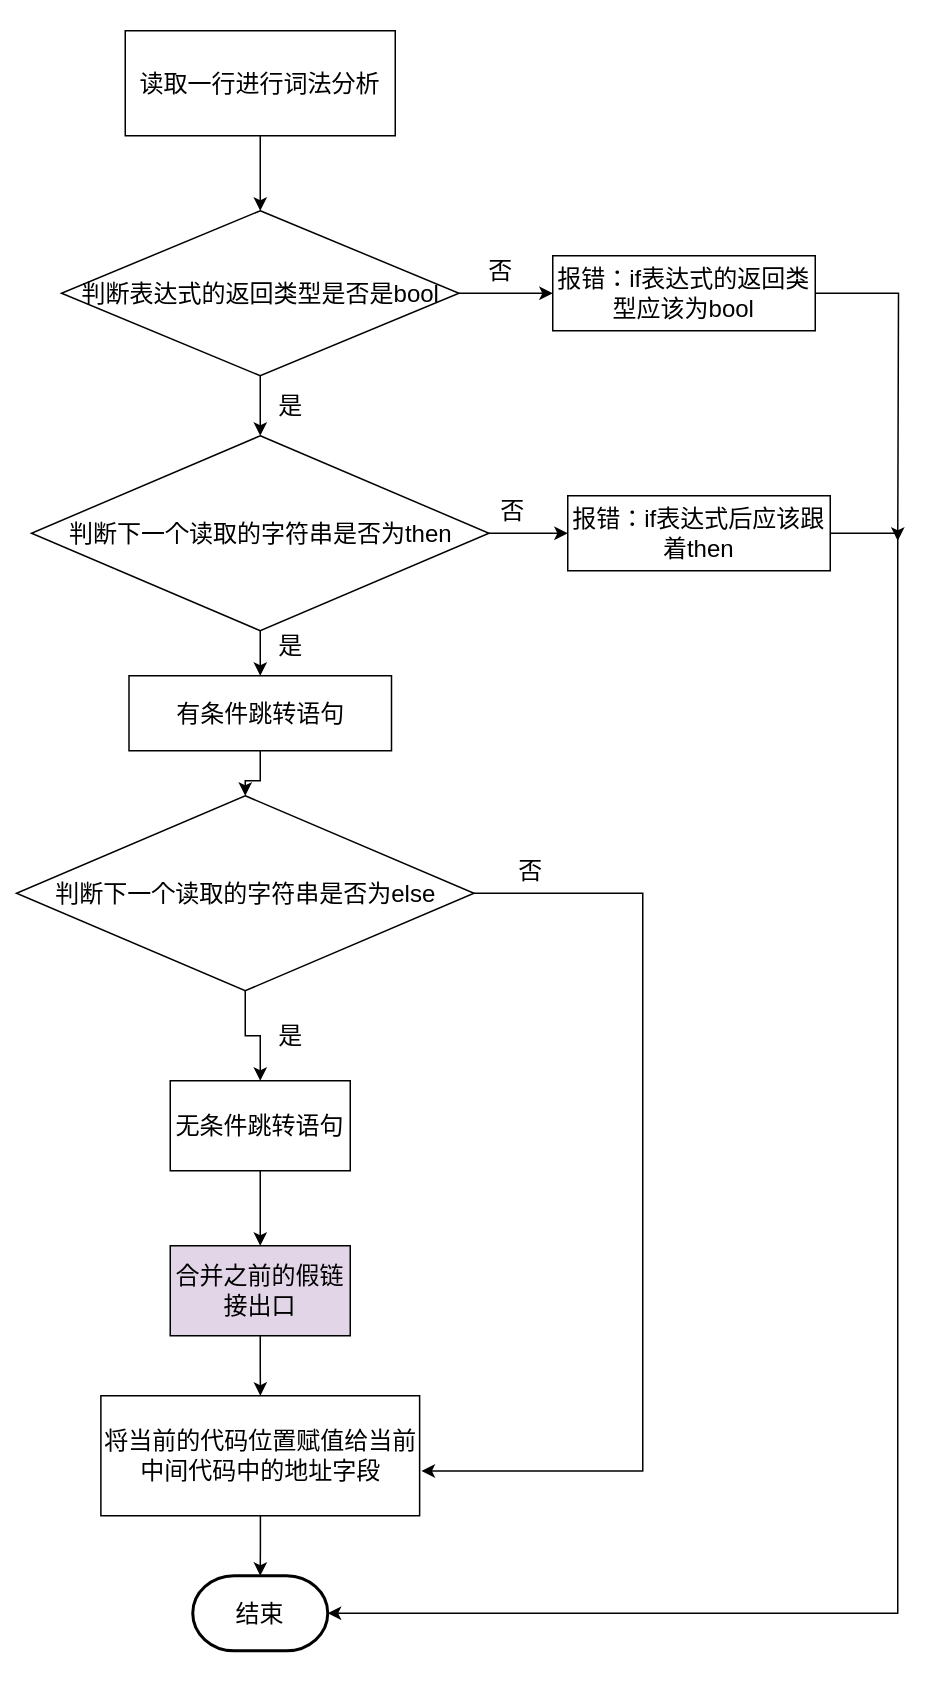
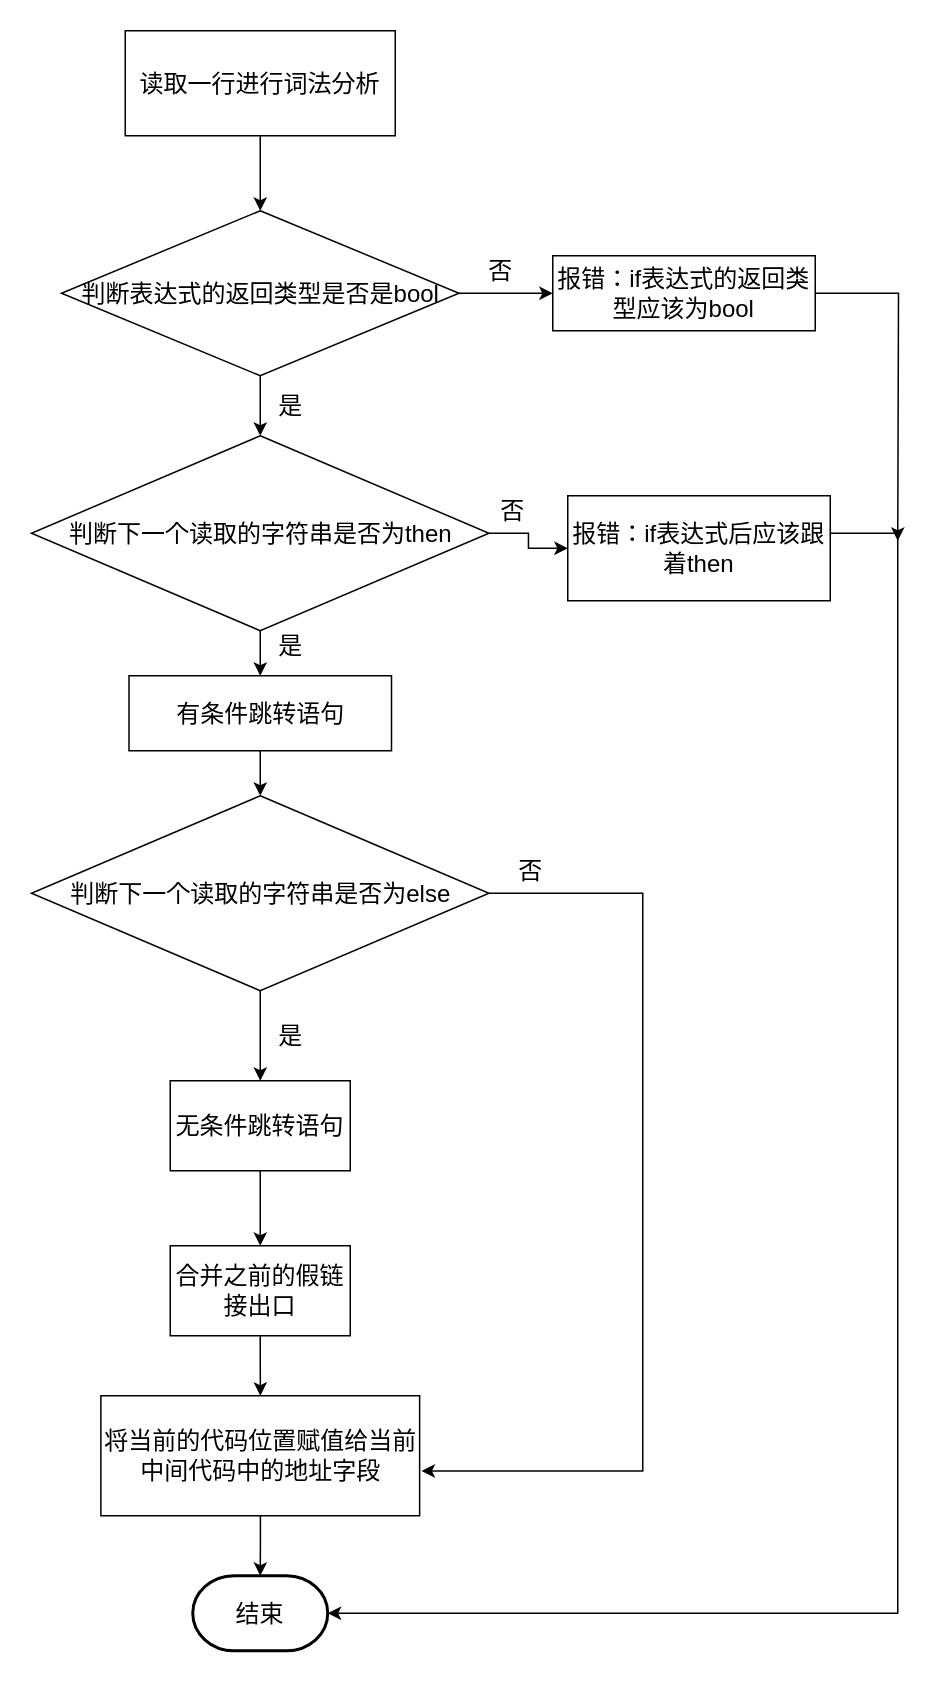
(699, 533) -> (699, 548)
(245, 893) -> (260, 893)
(260, 1291) -> (260, 1291)
